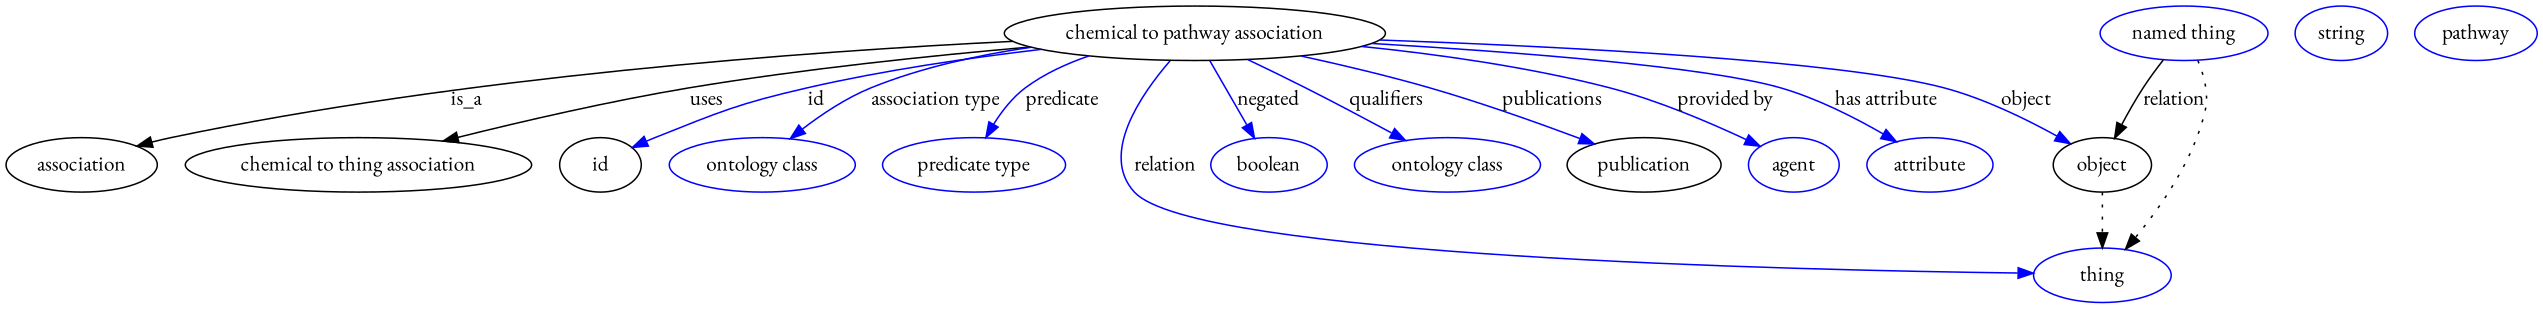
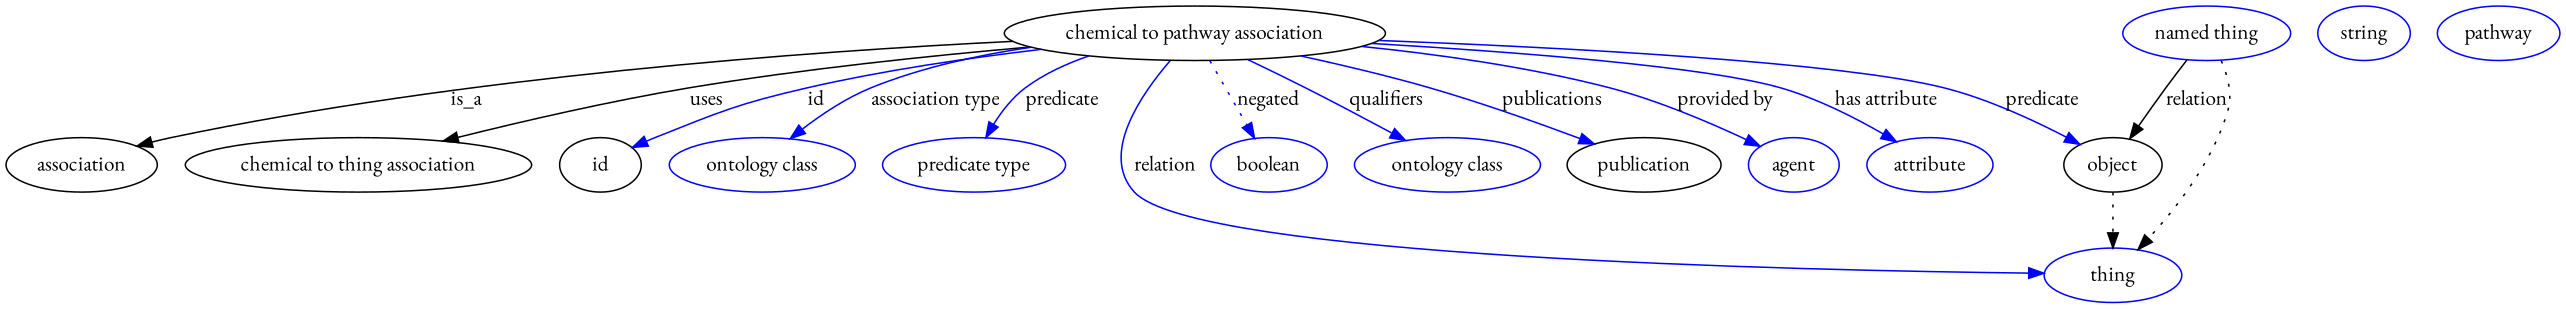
(1228, 93) -> (1228, 93)
(2027, 99) -> (2043, 99)
